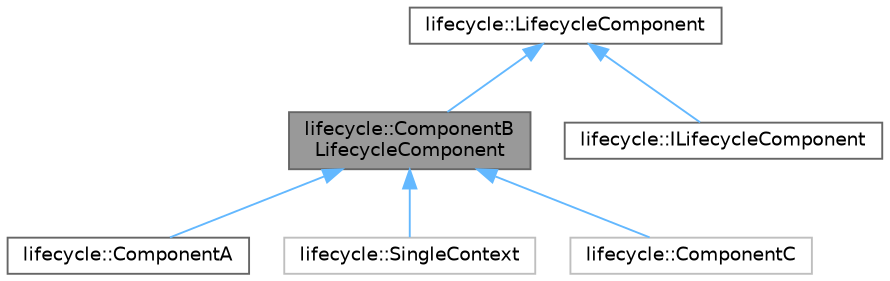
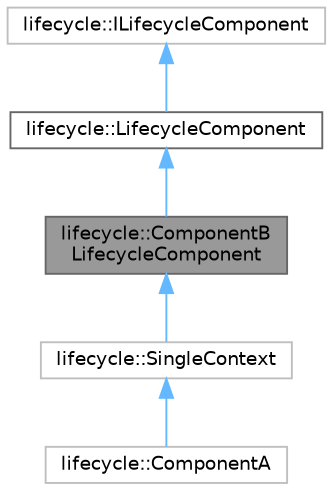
(653, 89) -> (166, 88)
(723, 141) -> (166, 26)
(247, 207) -> (166, 422)
(128, 256) -> (166, 465)
(691, 256) -> none
